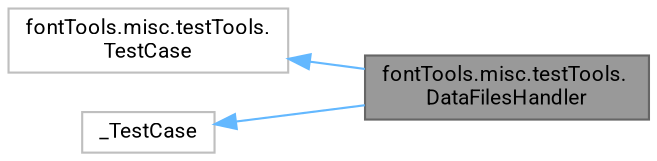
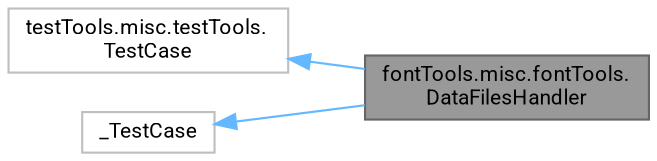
(148, 41) -> (148, 41)
(507, 88) -> (507, 88)
